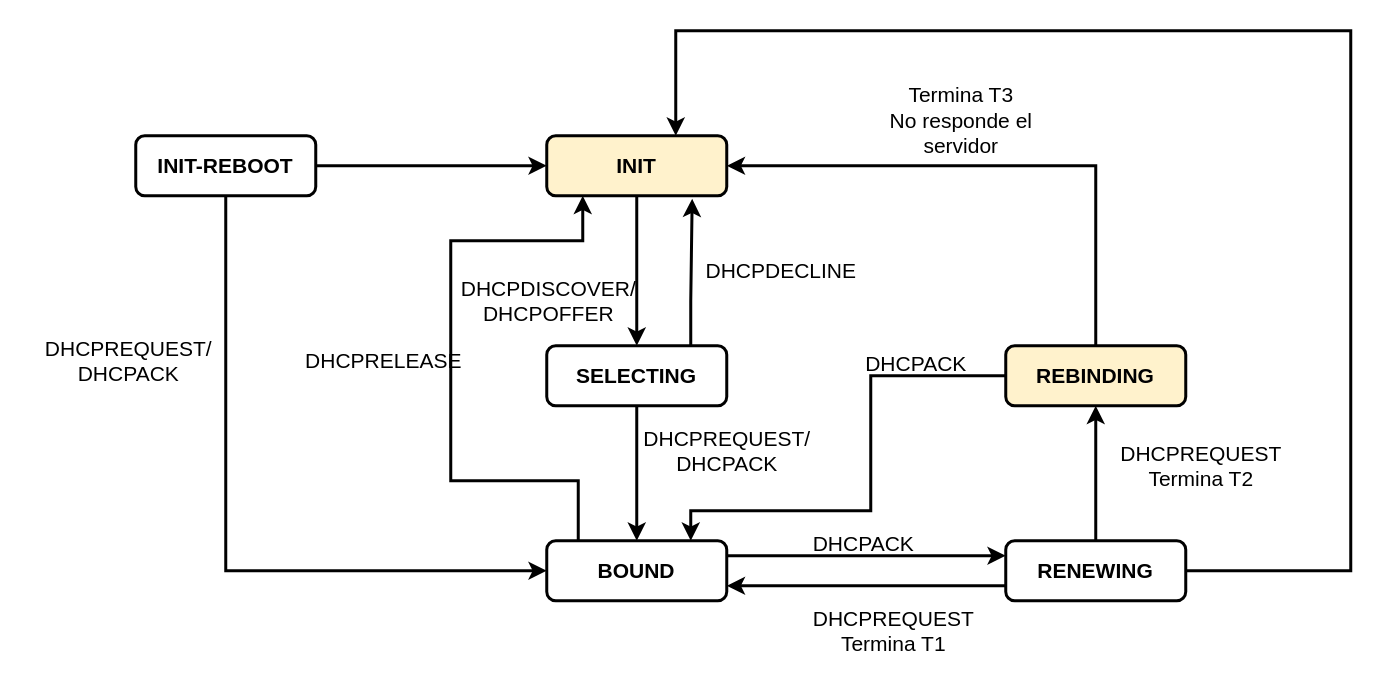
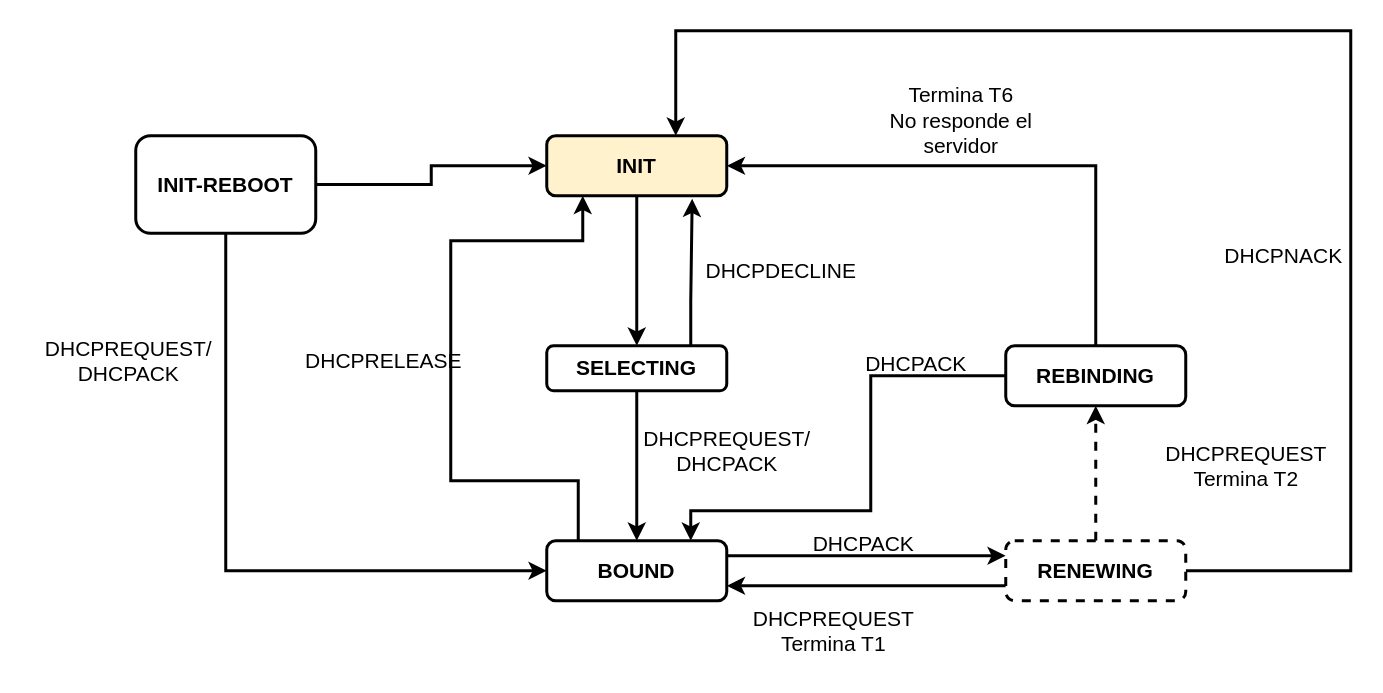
(962, 121) -> (962, 121)
(226, 166) -> (226, 185)
none -> (1283, 256)
(548, 301) -> none
(637, 376) -> (637, 368)
(1096, 376) -> (1096, 376)
(1201, 466) -> (1246, 466)
(1096, 479) -> (1096, 479)
(1096, 571) -> (1096, 571)
(893, 631) -> (833, 631)
